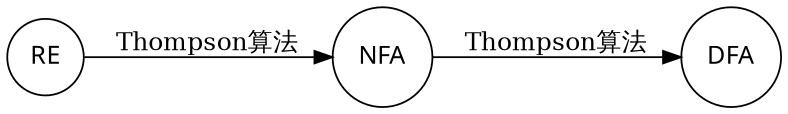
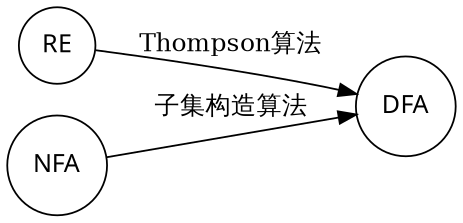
(557, 44) -> (231, 107)
(199, 57) -> (218, 68)
